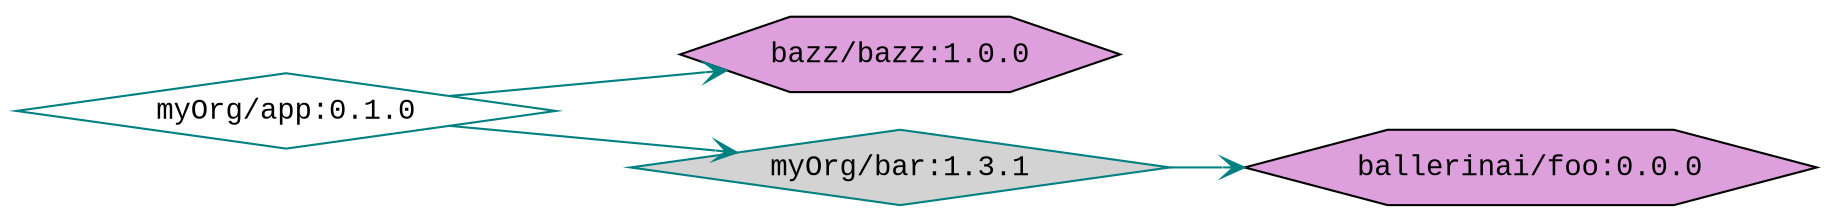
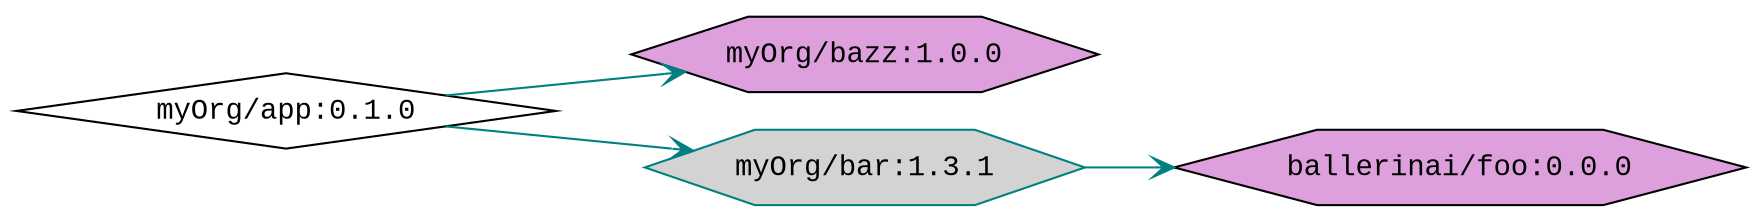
(900, 54) -> (865, 54)
(286, 111) -> (286, 111)
(900, 167) -> (865, 167)
